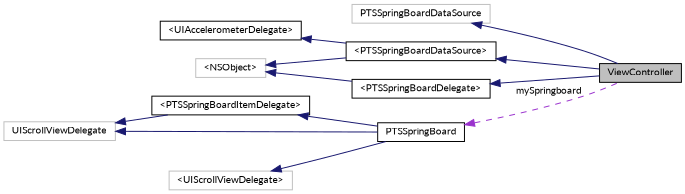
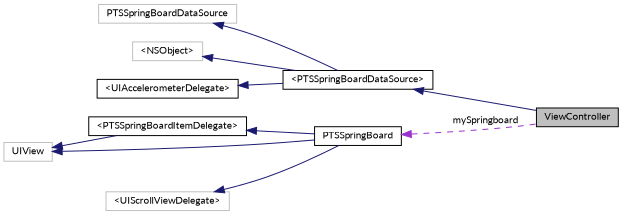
(551, 41) -> (281, 46)
(421, 89) -> none
(60, 131) -> (28, 152)
